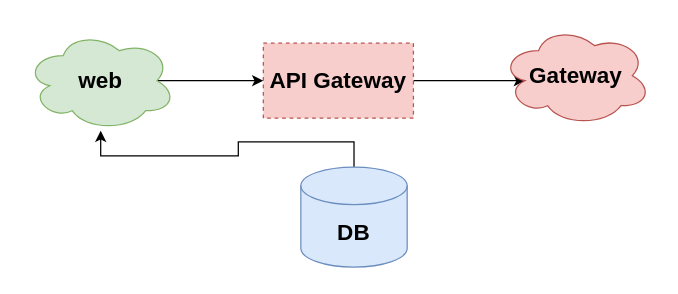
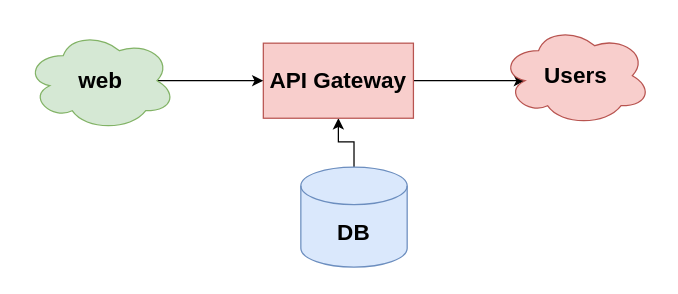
(576, 76) -> (576, 76)
(338, 81) -> (338, 81)
(218, 156) -> (338, 136)
